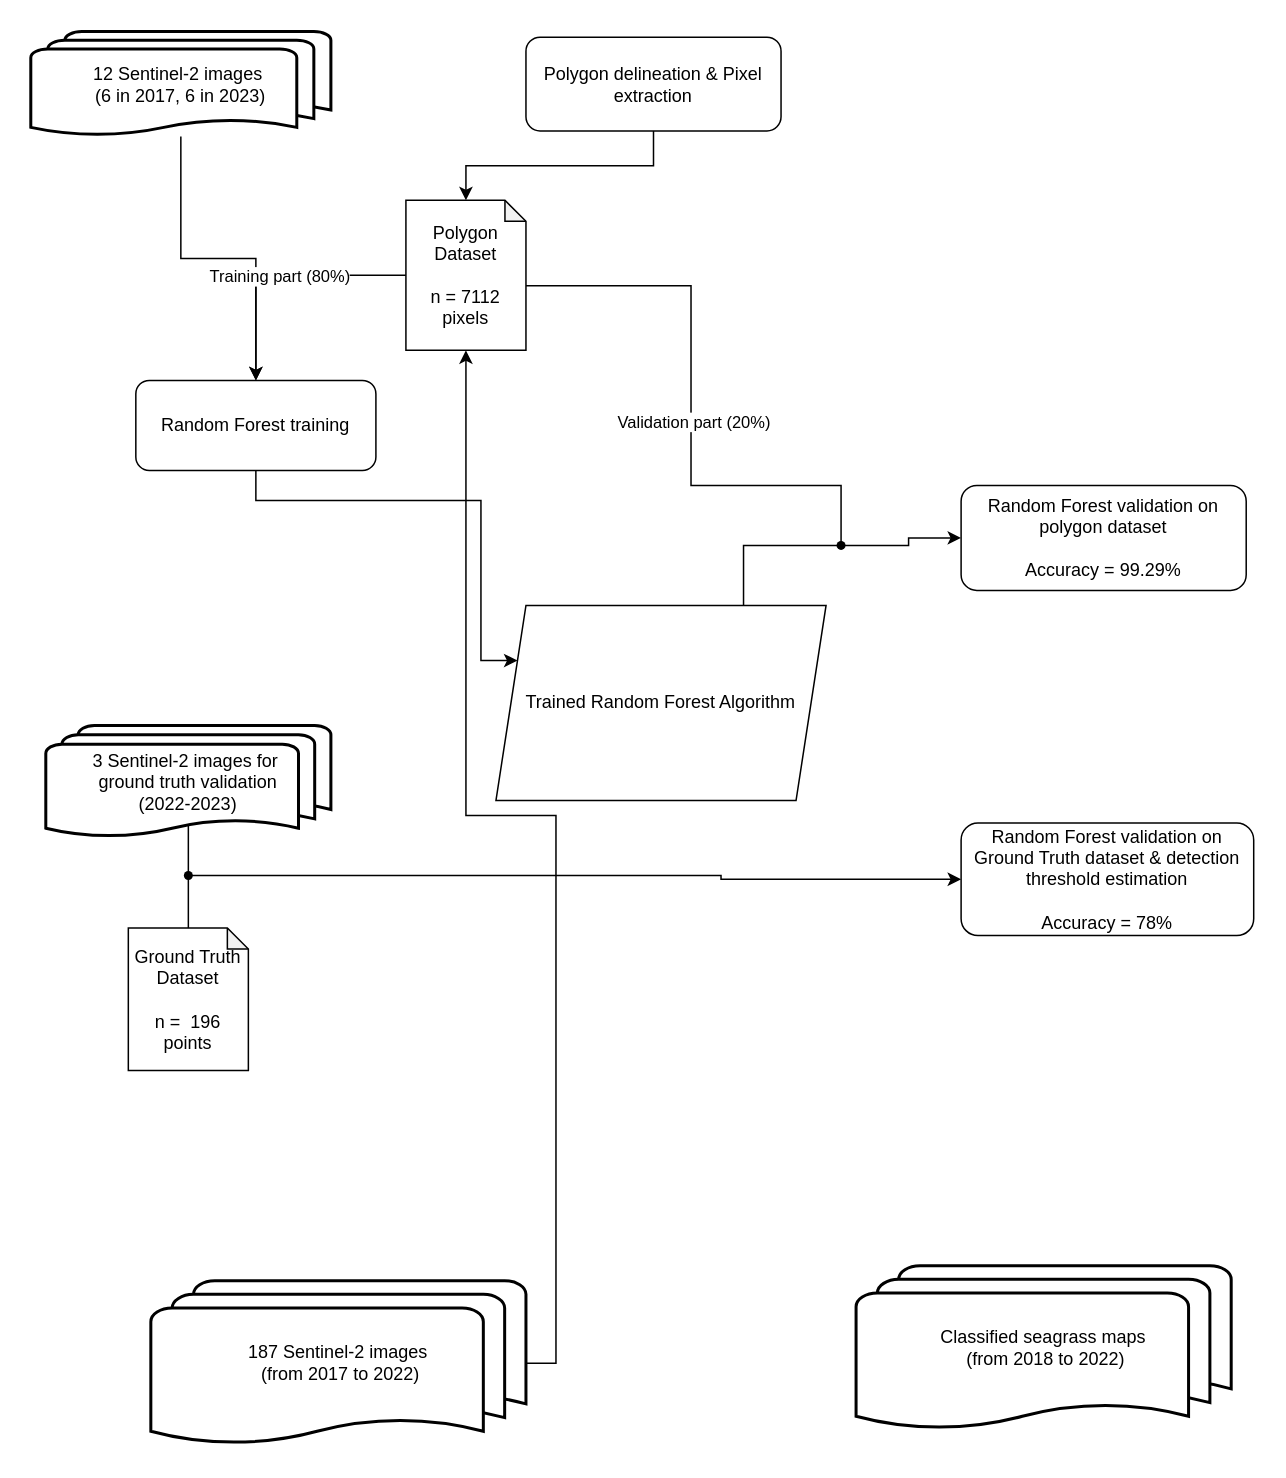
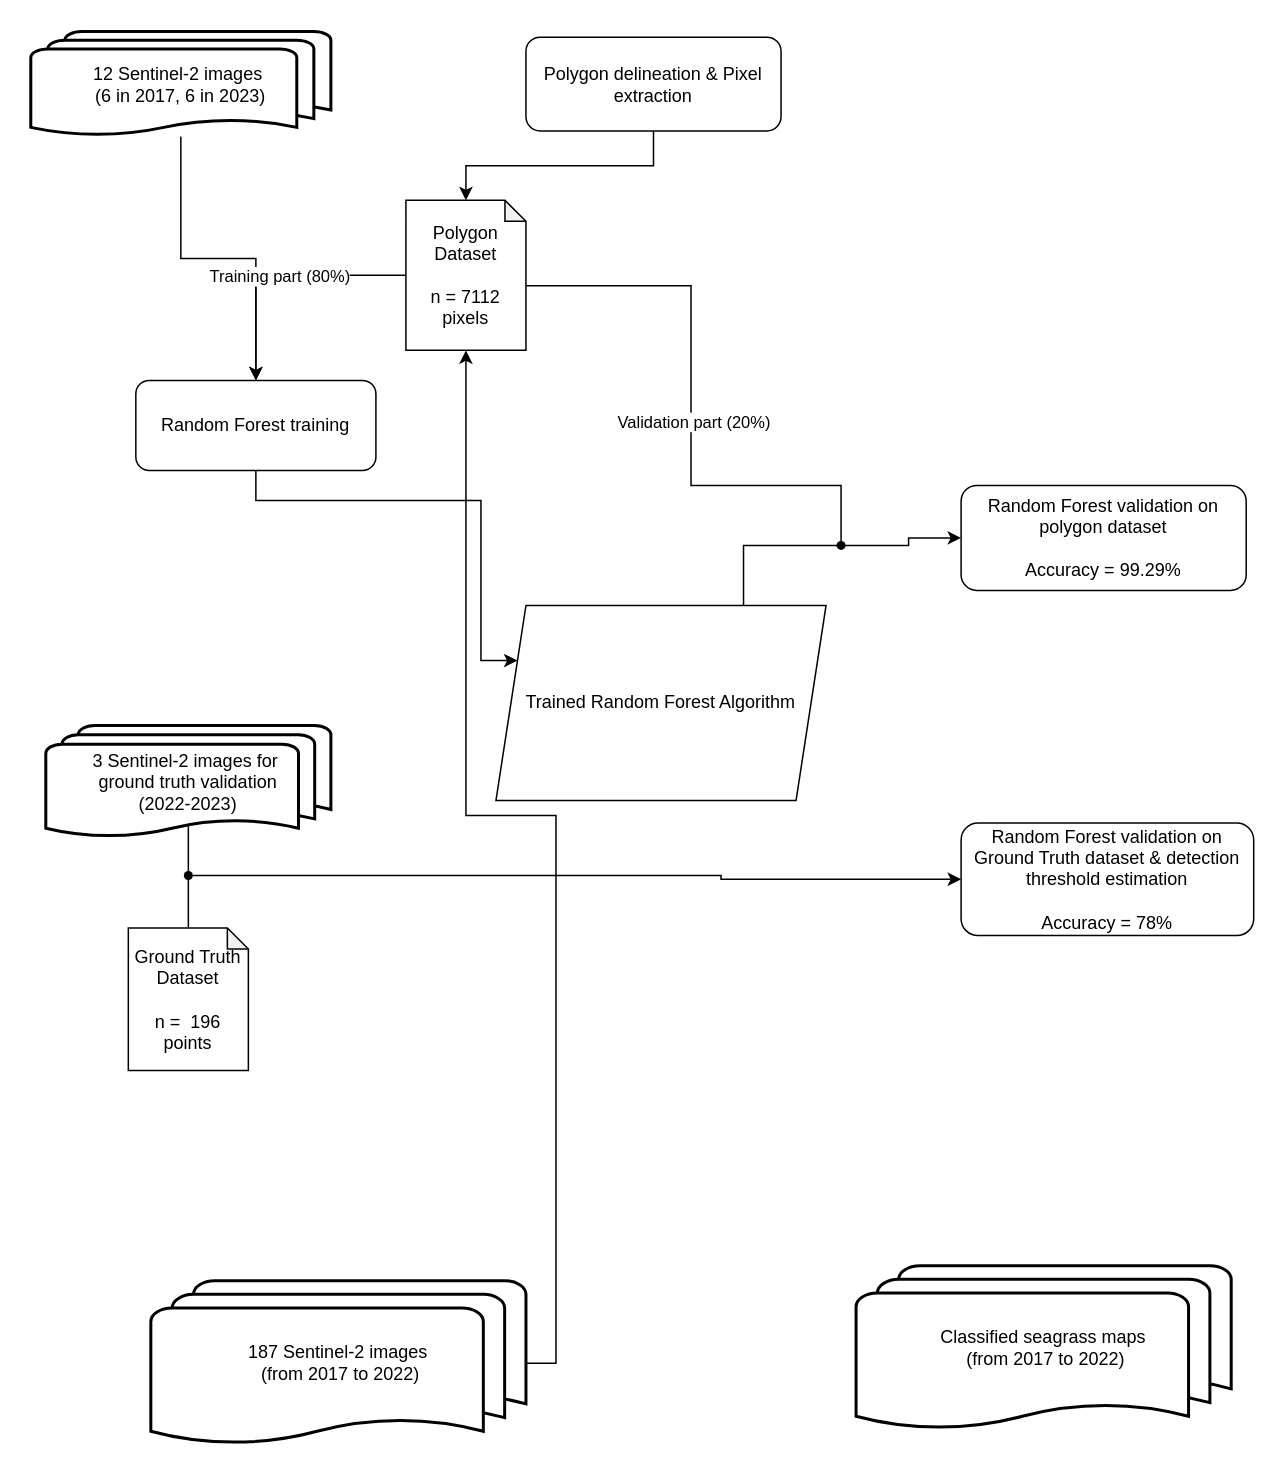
(1043, 1348) -> (1043, 1348)
